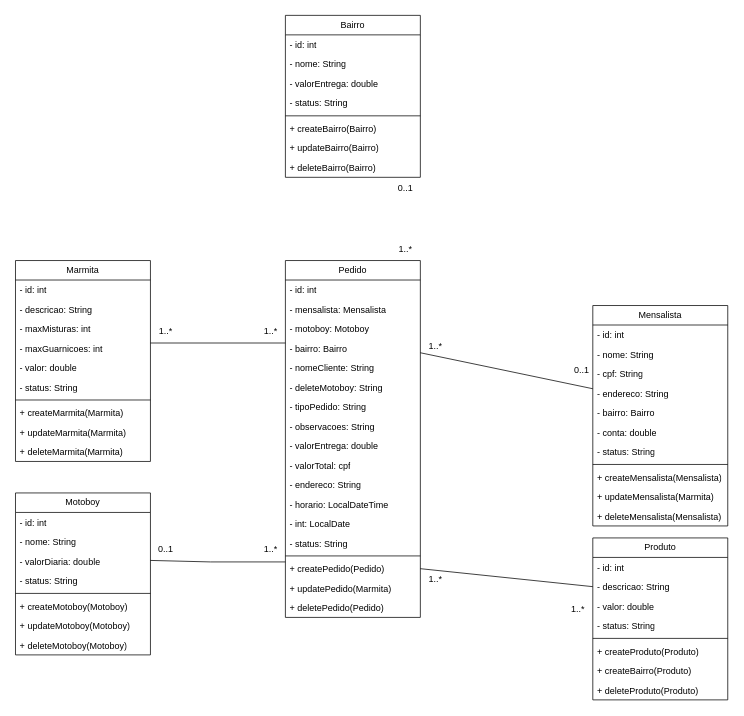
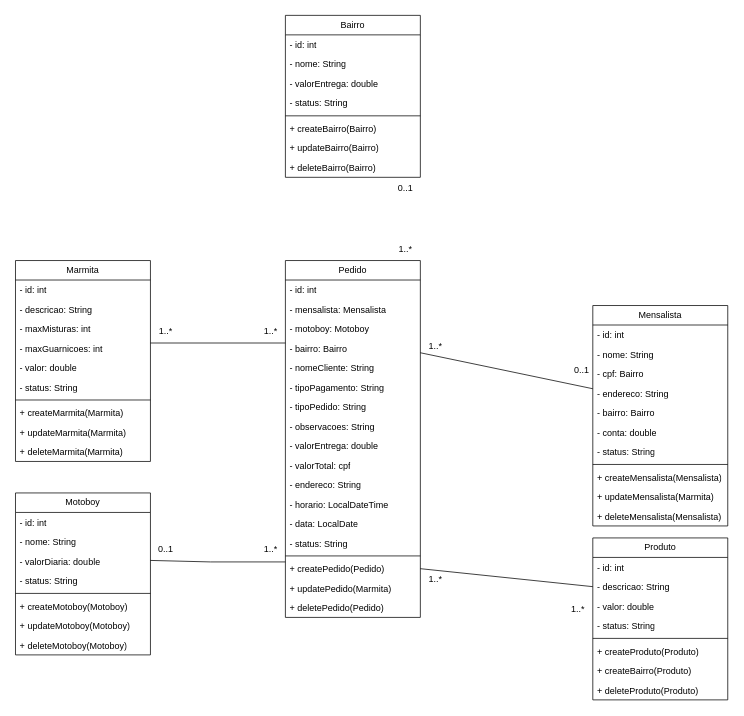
(625, 375) -> (625, 375)
(342, 388) -> (342, 388)
(324, 525) -> (328, 525)
